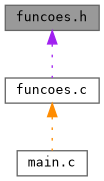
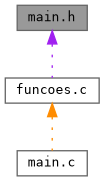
(52, 18) -> (52, 18)
